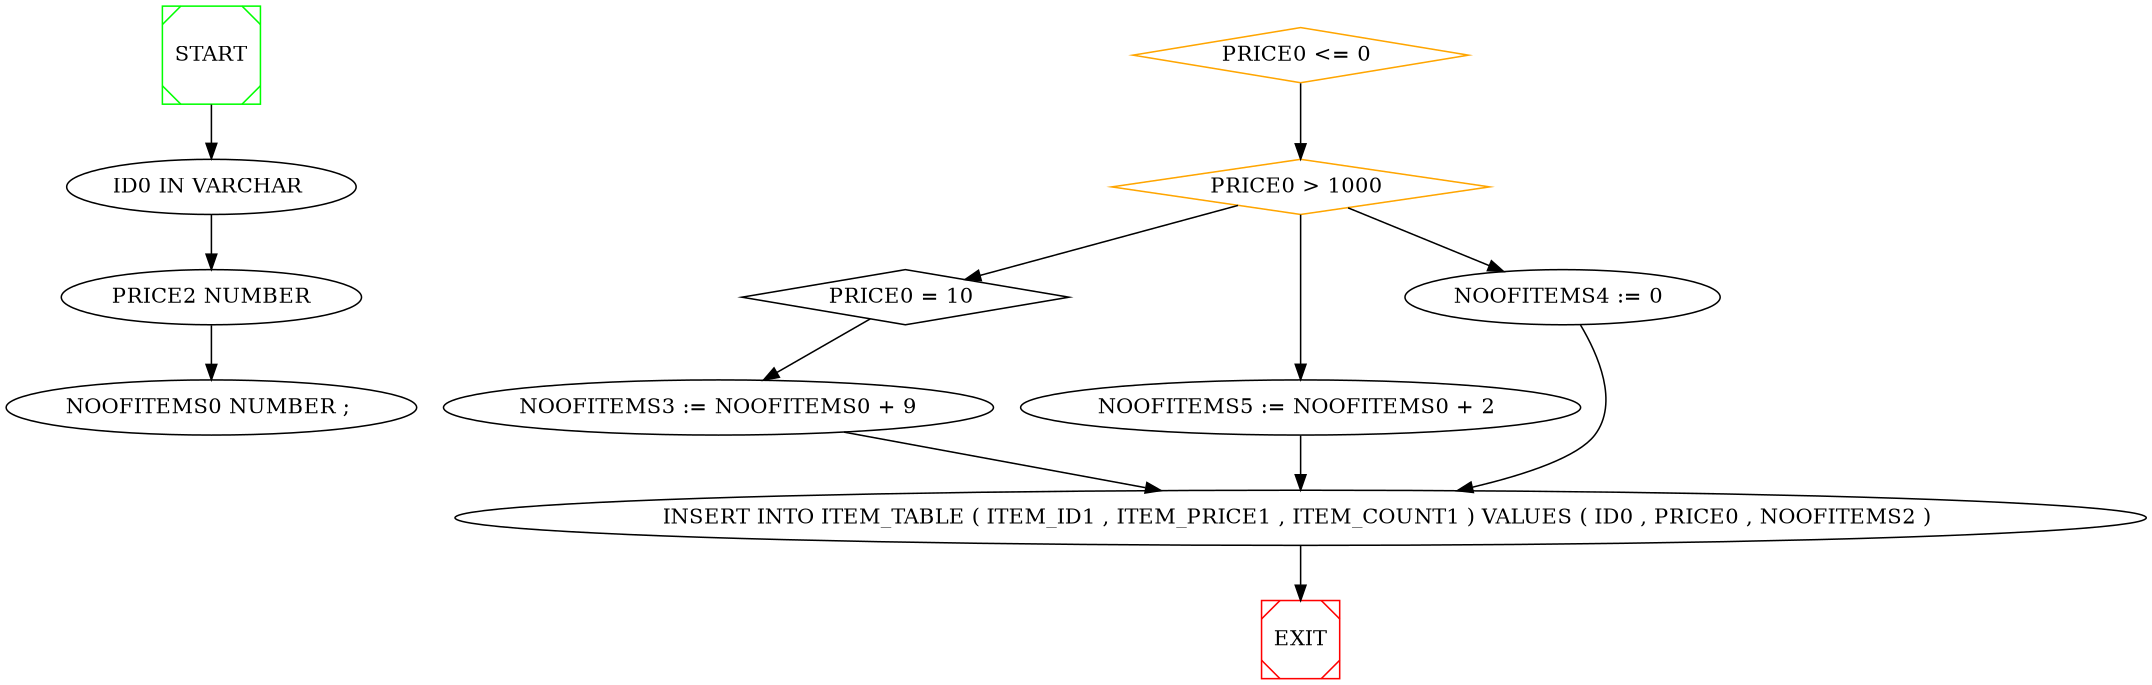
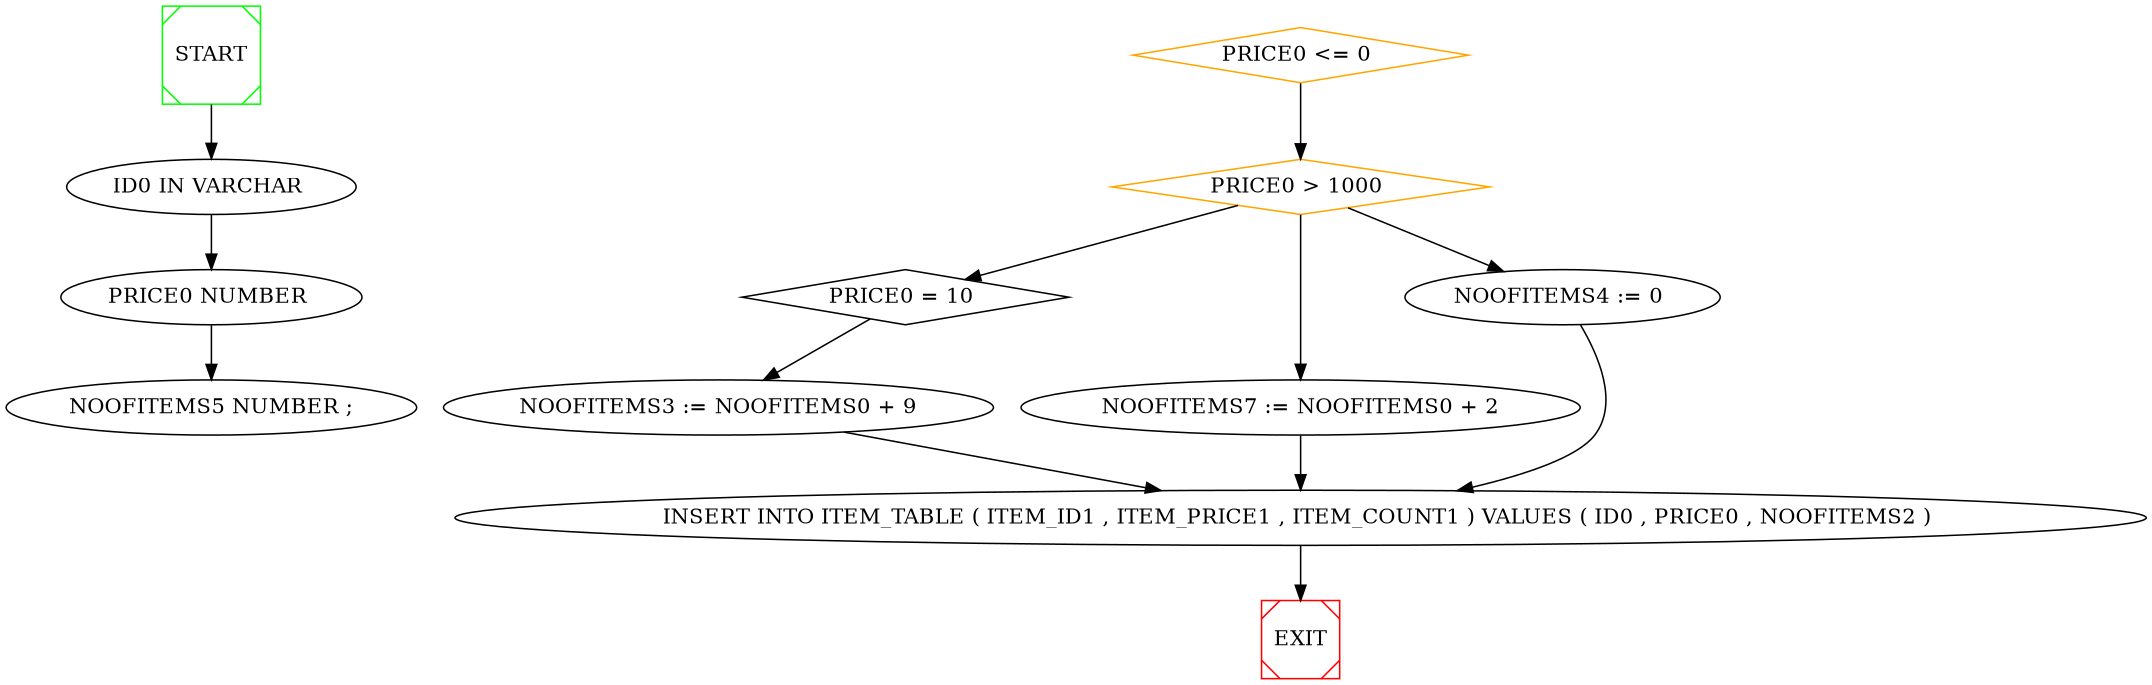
(211, 297) -> (211, 297)
(211, 407) -> (211, 407)
(1301, 407) -> (1301, 407)
